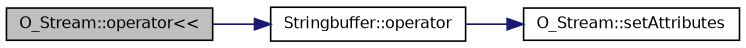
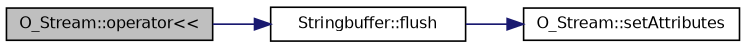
(368, 24) -> (368, 24)
